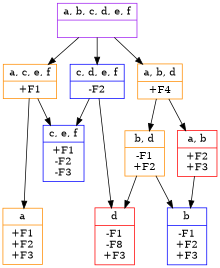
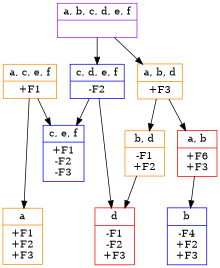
(66, 49) -> none
(160, 90) -> (160, 90)
(197, 156) -> (197, 156)
(163, 189) -> none
(187, 234) -> (187, 234)
(115, 245) -> (115, 245)
